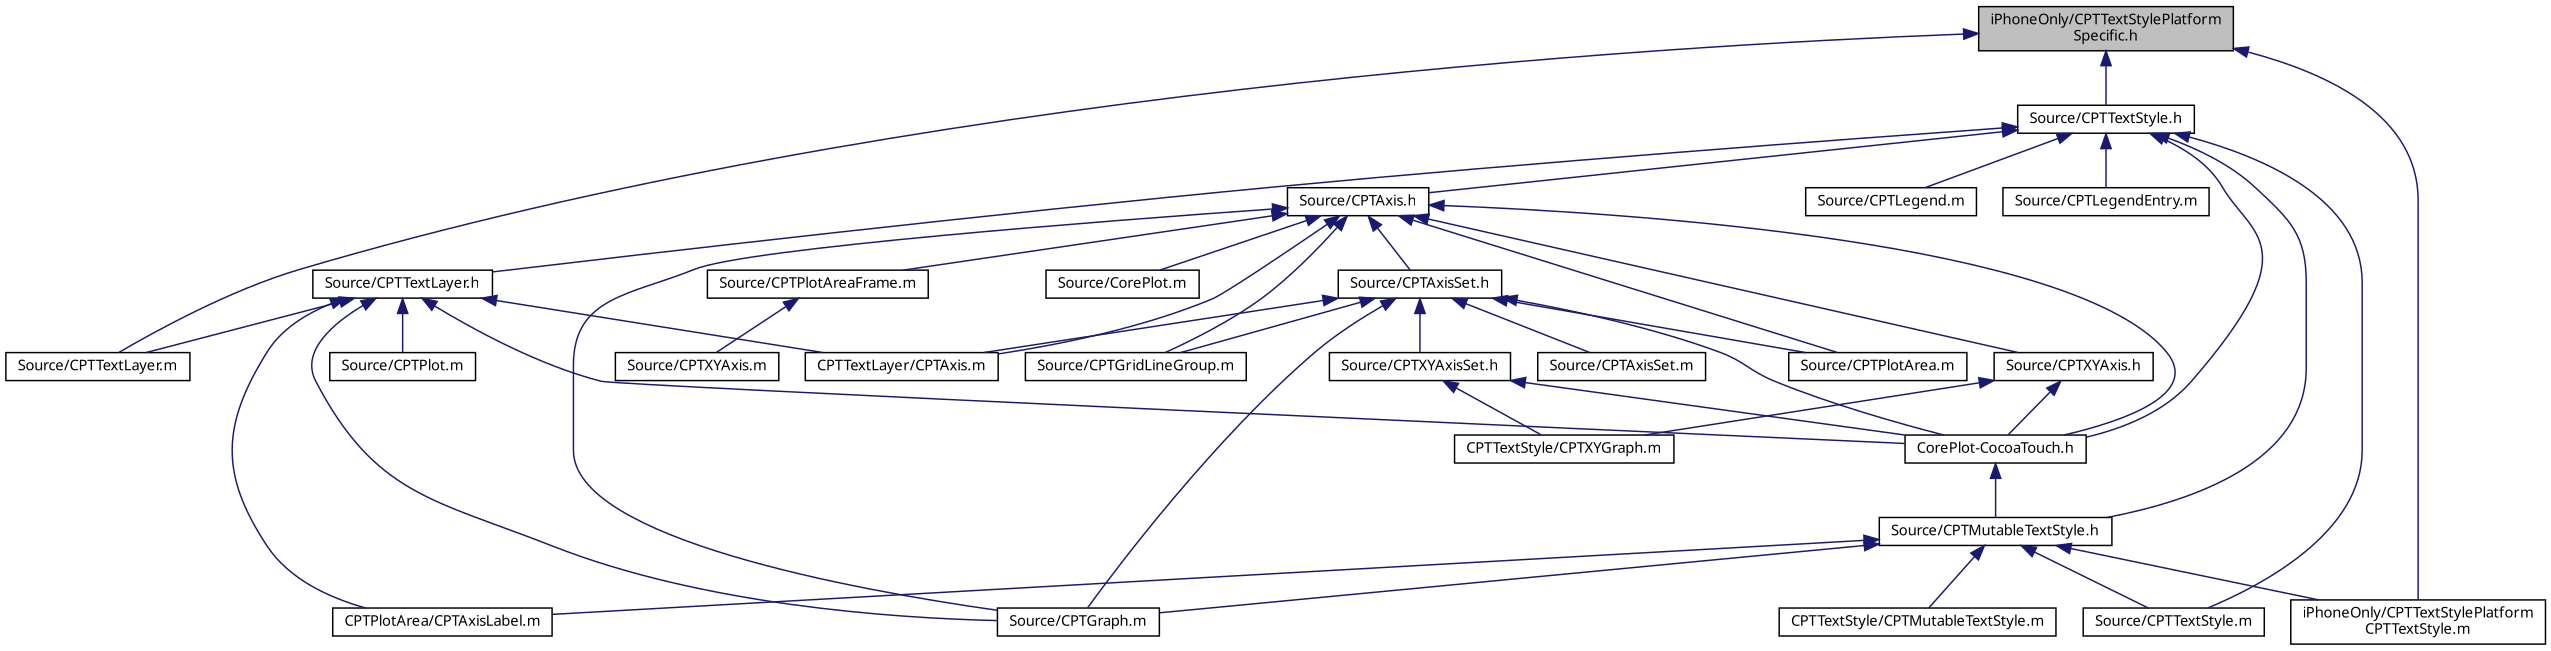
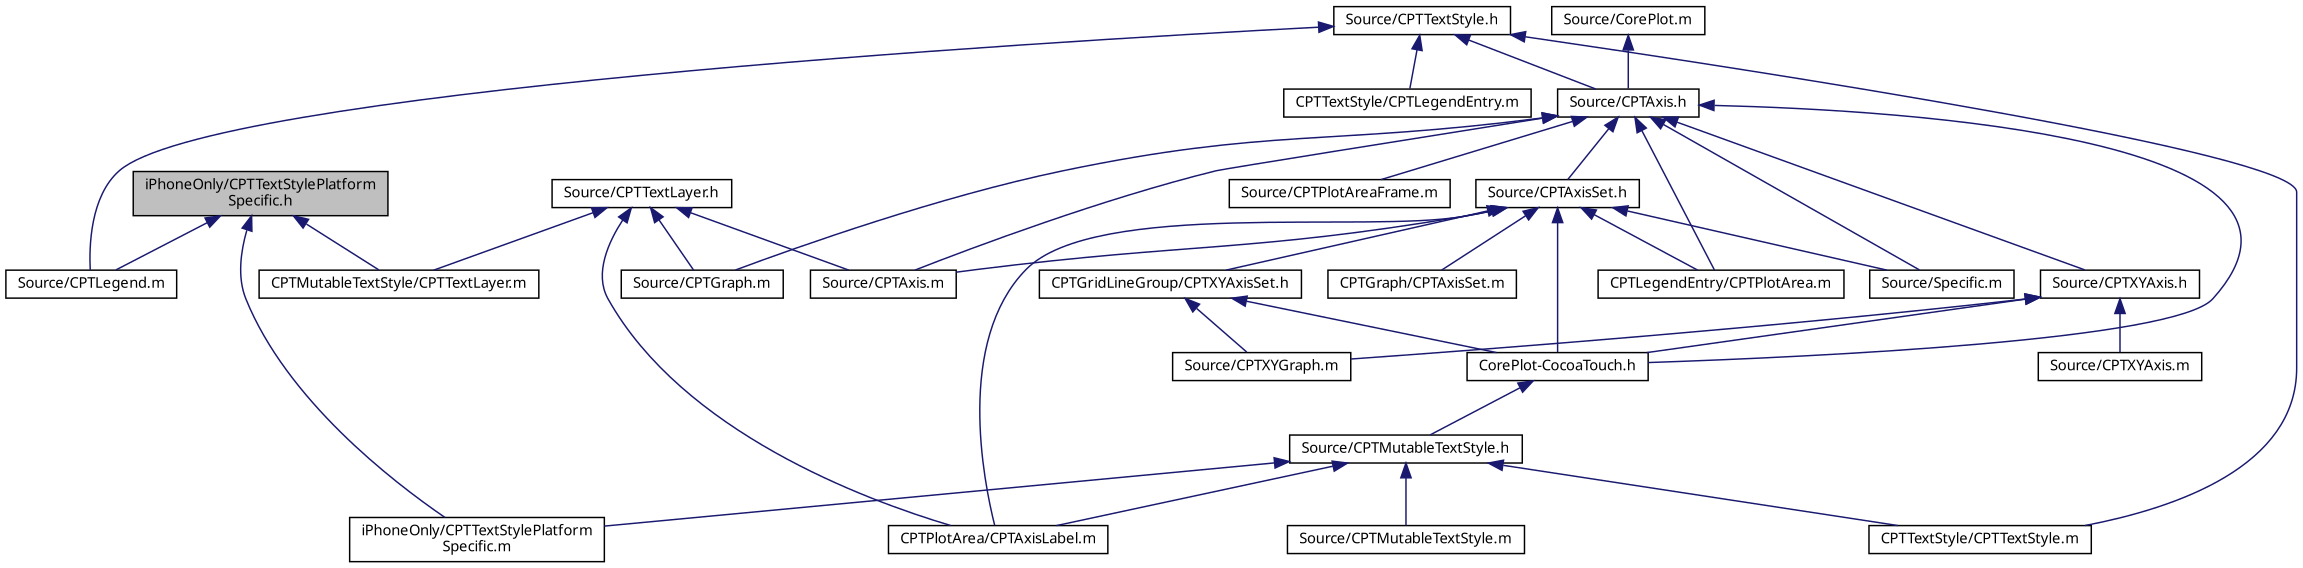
(2106, 85) -> (162, 246)
(1247, 190) -> none
(2106, 202) -> (1407, 103)
(1233, 245) -> (1628, 70)
(2246, 308) -> none
(751, 330) -> (2120, 337)
(2306, 354) -> none
(98, 367) -> (399, 284)
(403, 367) -> none
(902, 367) -> (883, 284)
(1136, 367) -> (1942, 284)
(1420, 367) -> (1170, 284)
(1622, 367) -> (1422, 284)
(1878, 367) -> (1721, 284)
(1161, 410) -> none
(1222, 443) -> (1122, 233)
(1564, 449) -> (1262, 367)
(1512, 579) -> none
(1918, 622) -> (1406, 540)
(2174, 622) -> (1980, 540)
(2418, 622) -> (477, 540)
